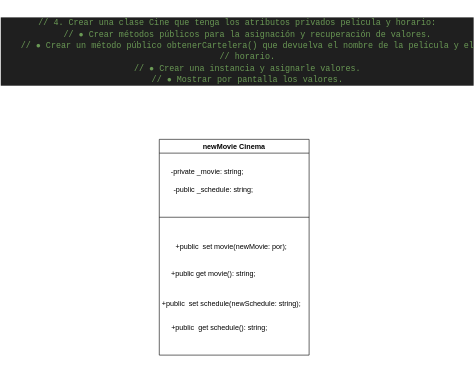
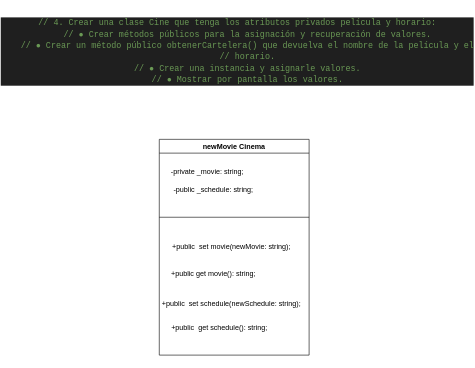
(232, 248) -> (232, 248)
